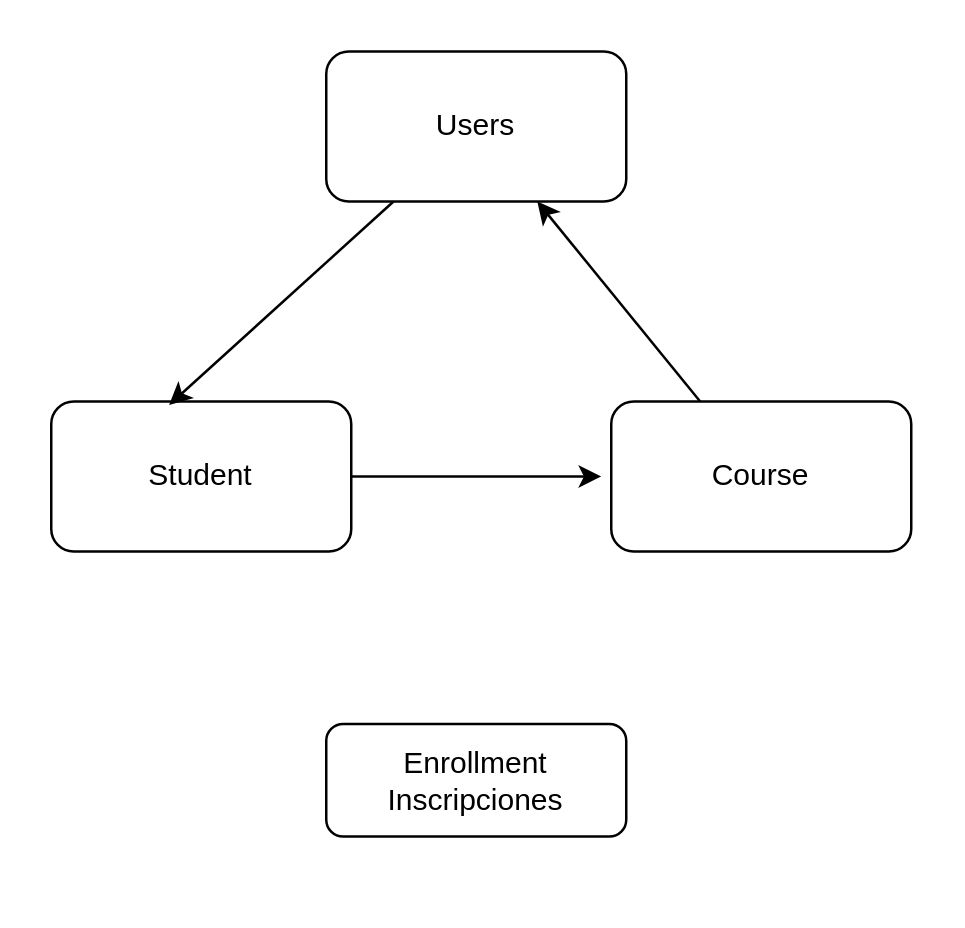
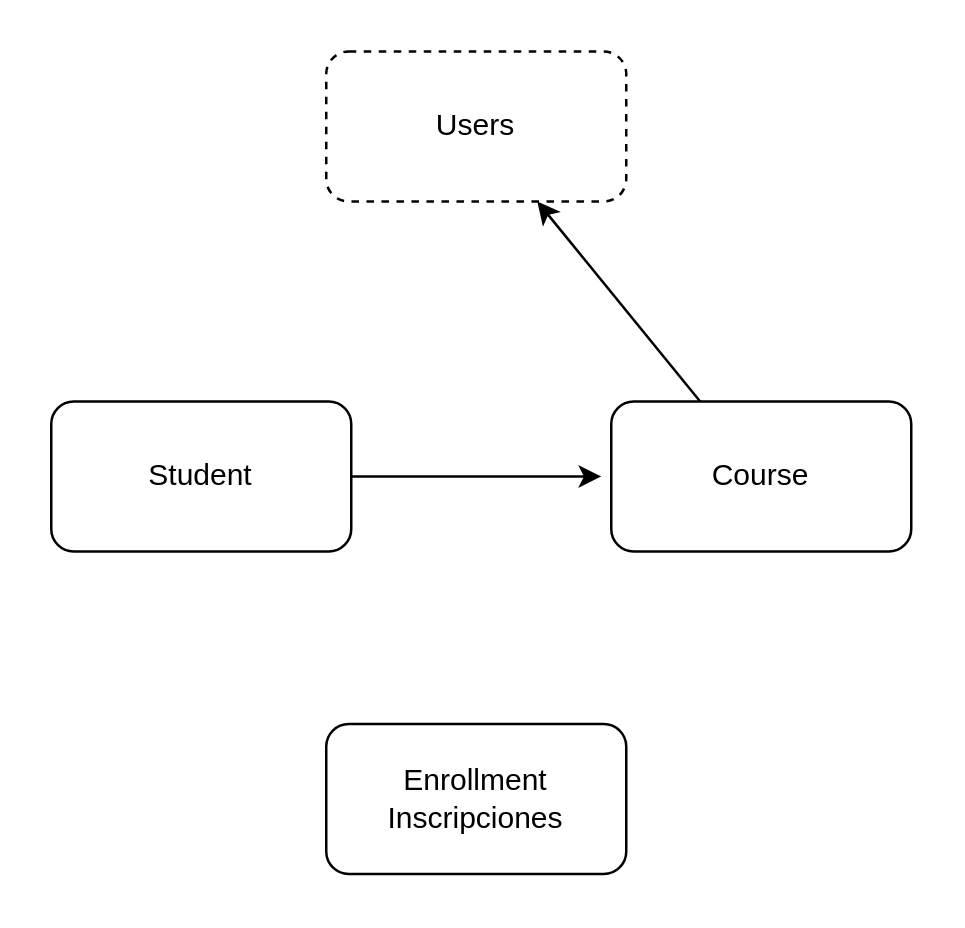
(476, 126) -> (476, 126)
(287, 298) -> none
(476, 780) -> (476, 799)
